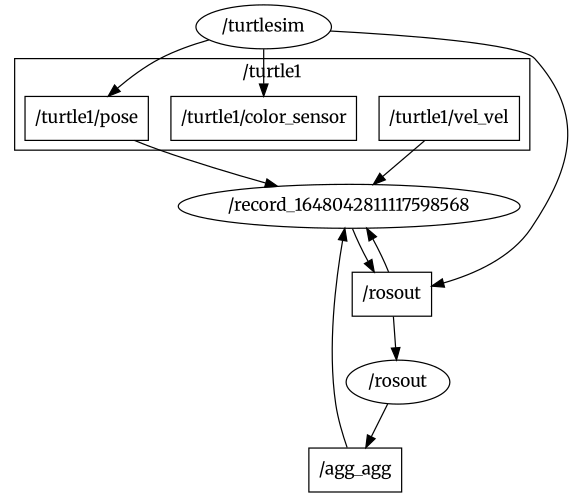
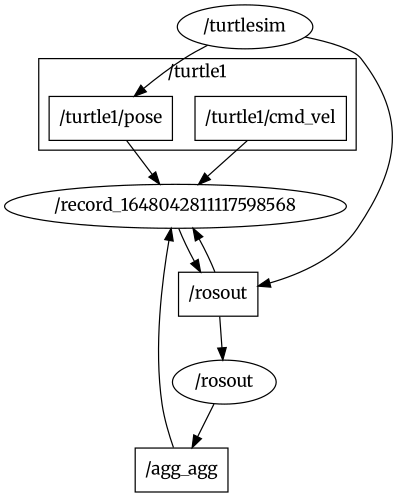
(264, 118) -> none
(449, 118) -> (271, 118)
